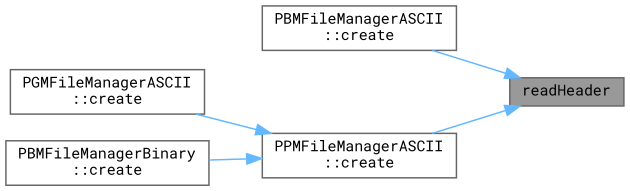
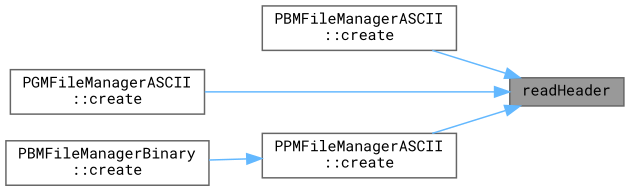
(226, 122) -> (350, 92)
